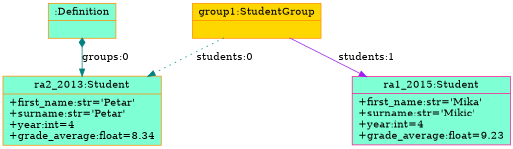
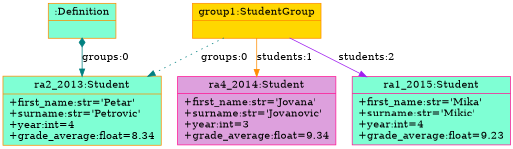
(225, 57) -> (225, 57)
(367, 57) -> (367, 57)
none -> (257, 111)
(67, 114) -> (75, 114)
